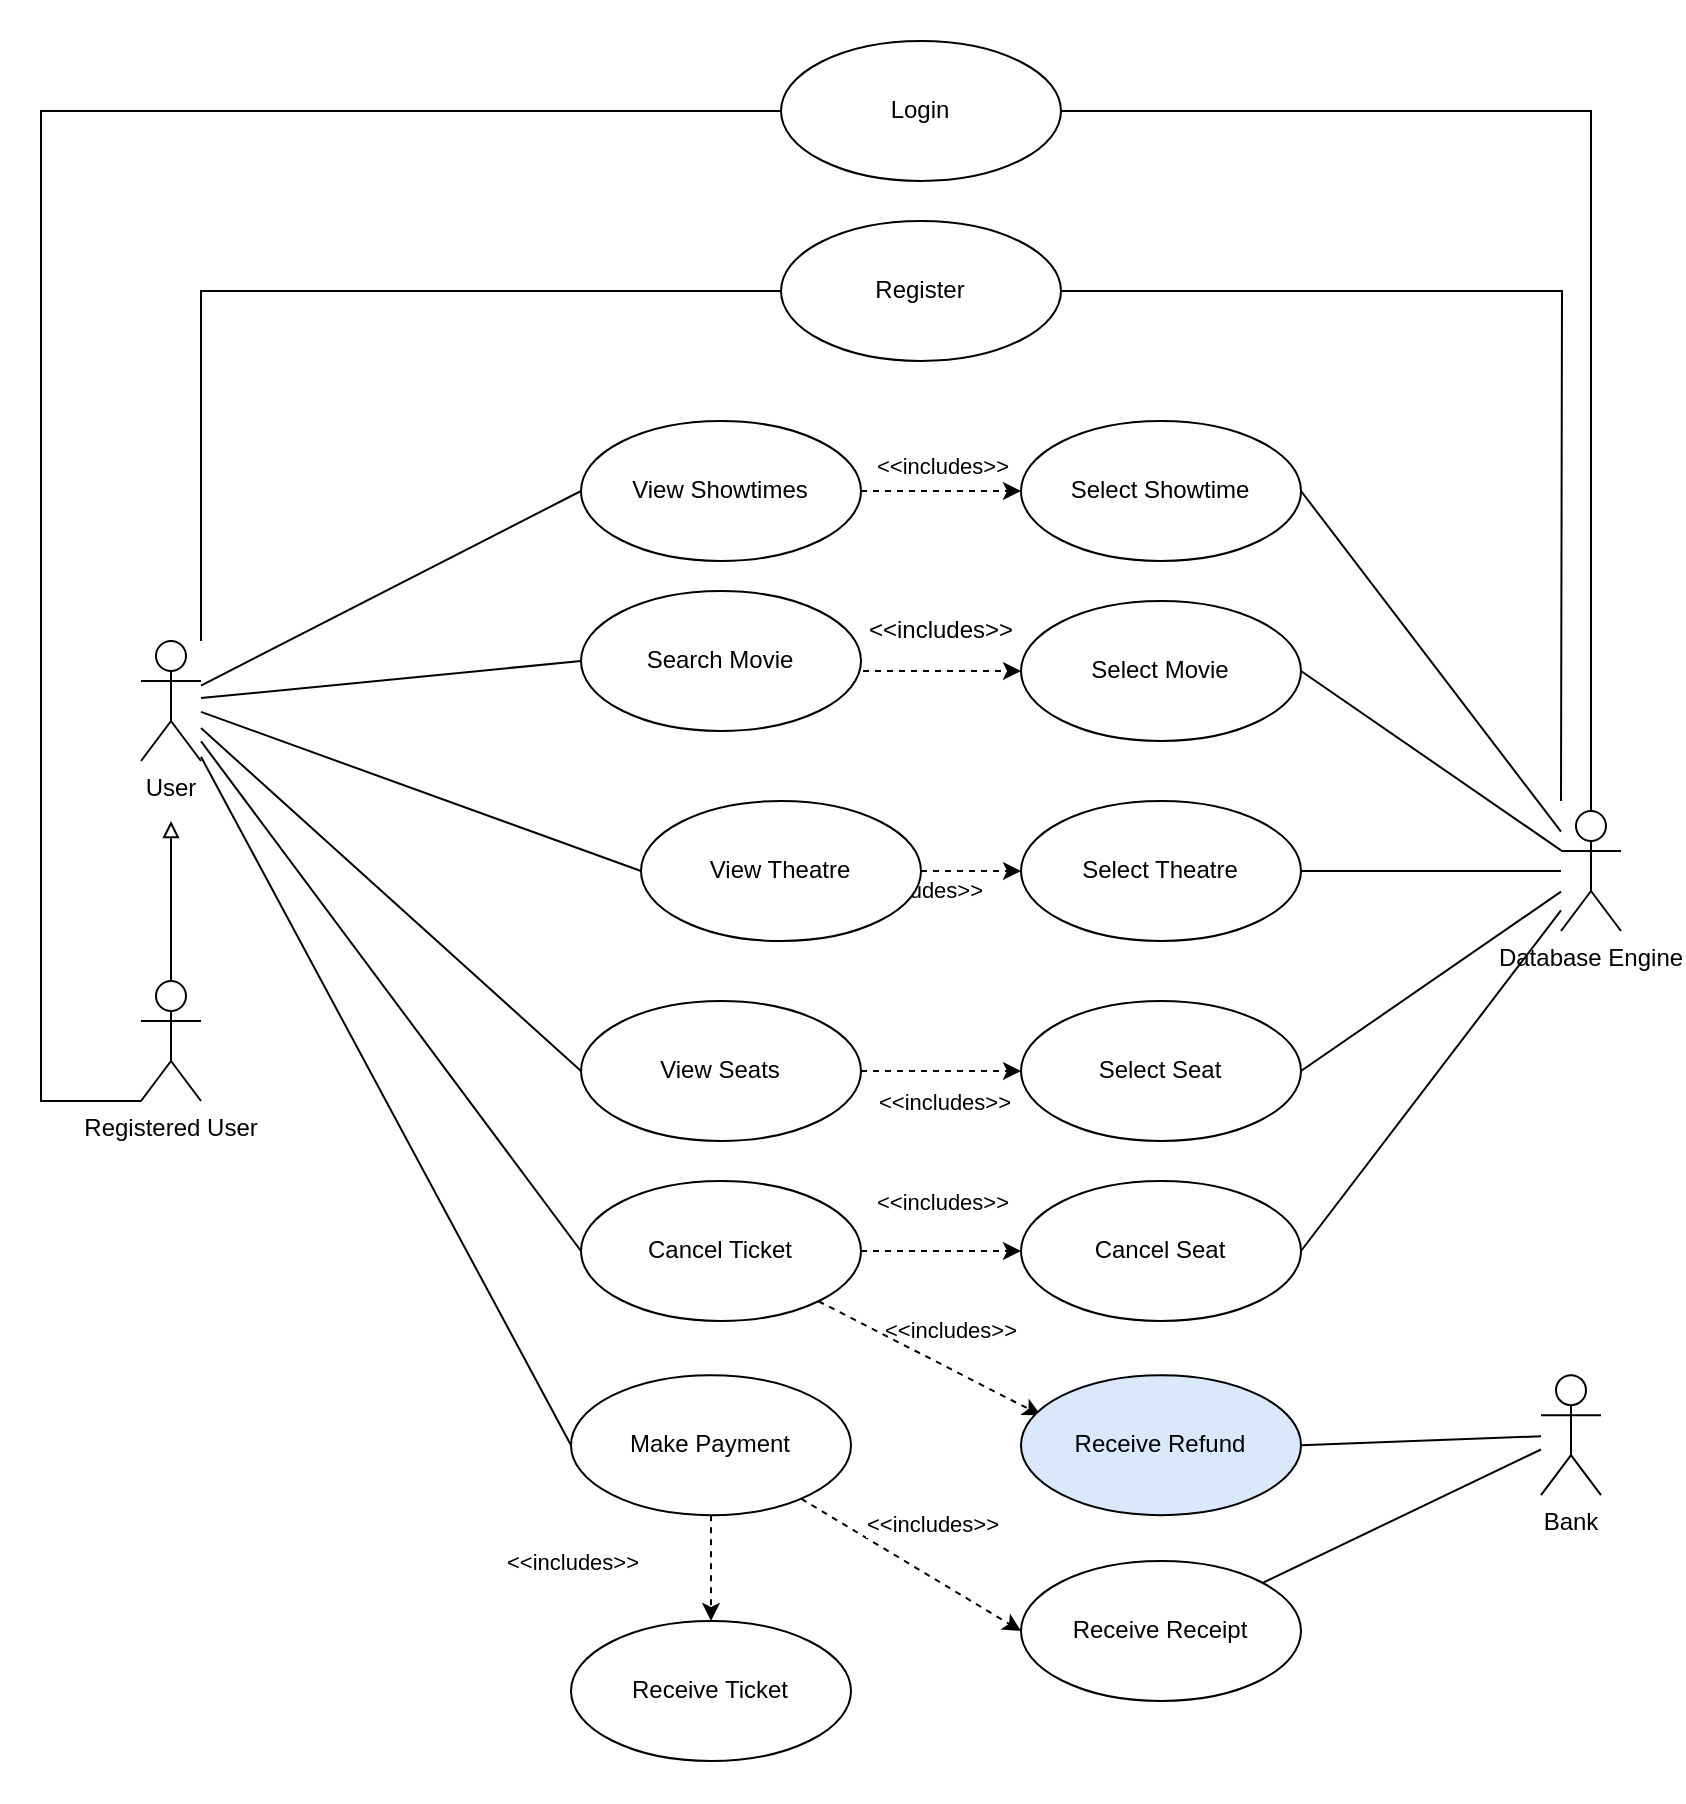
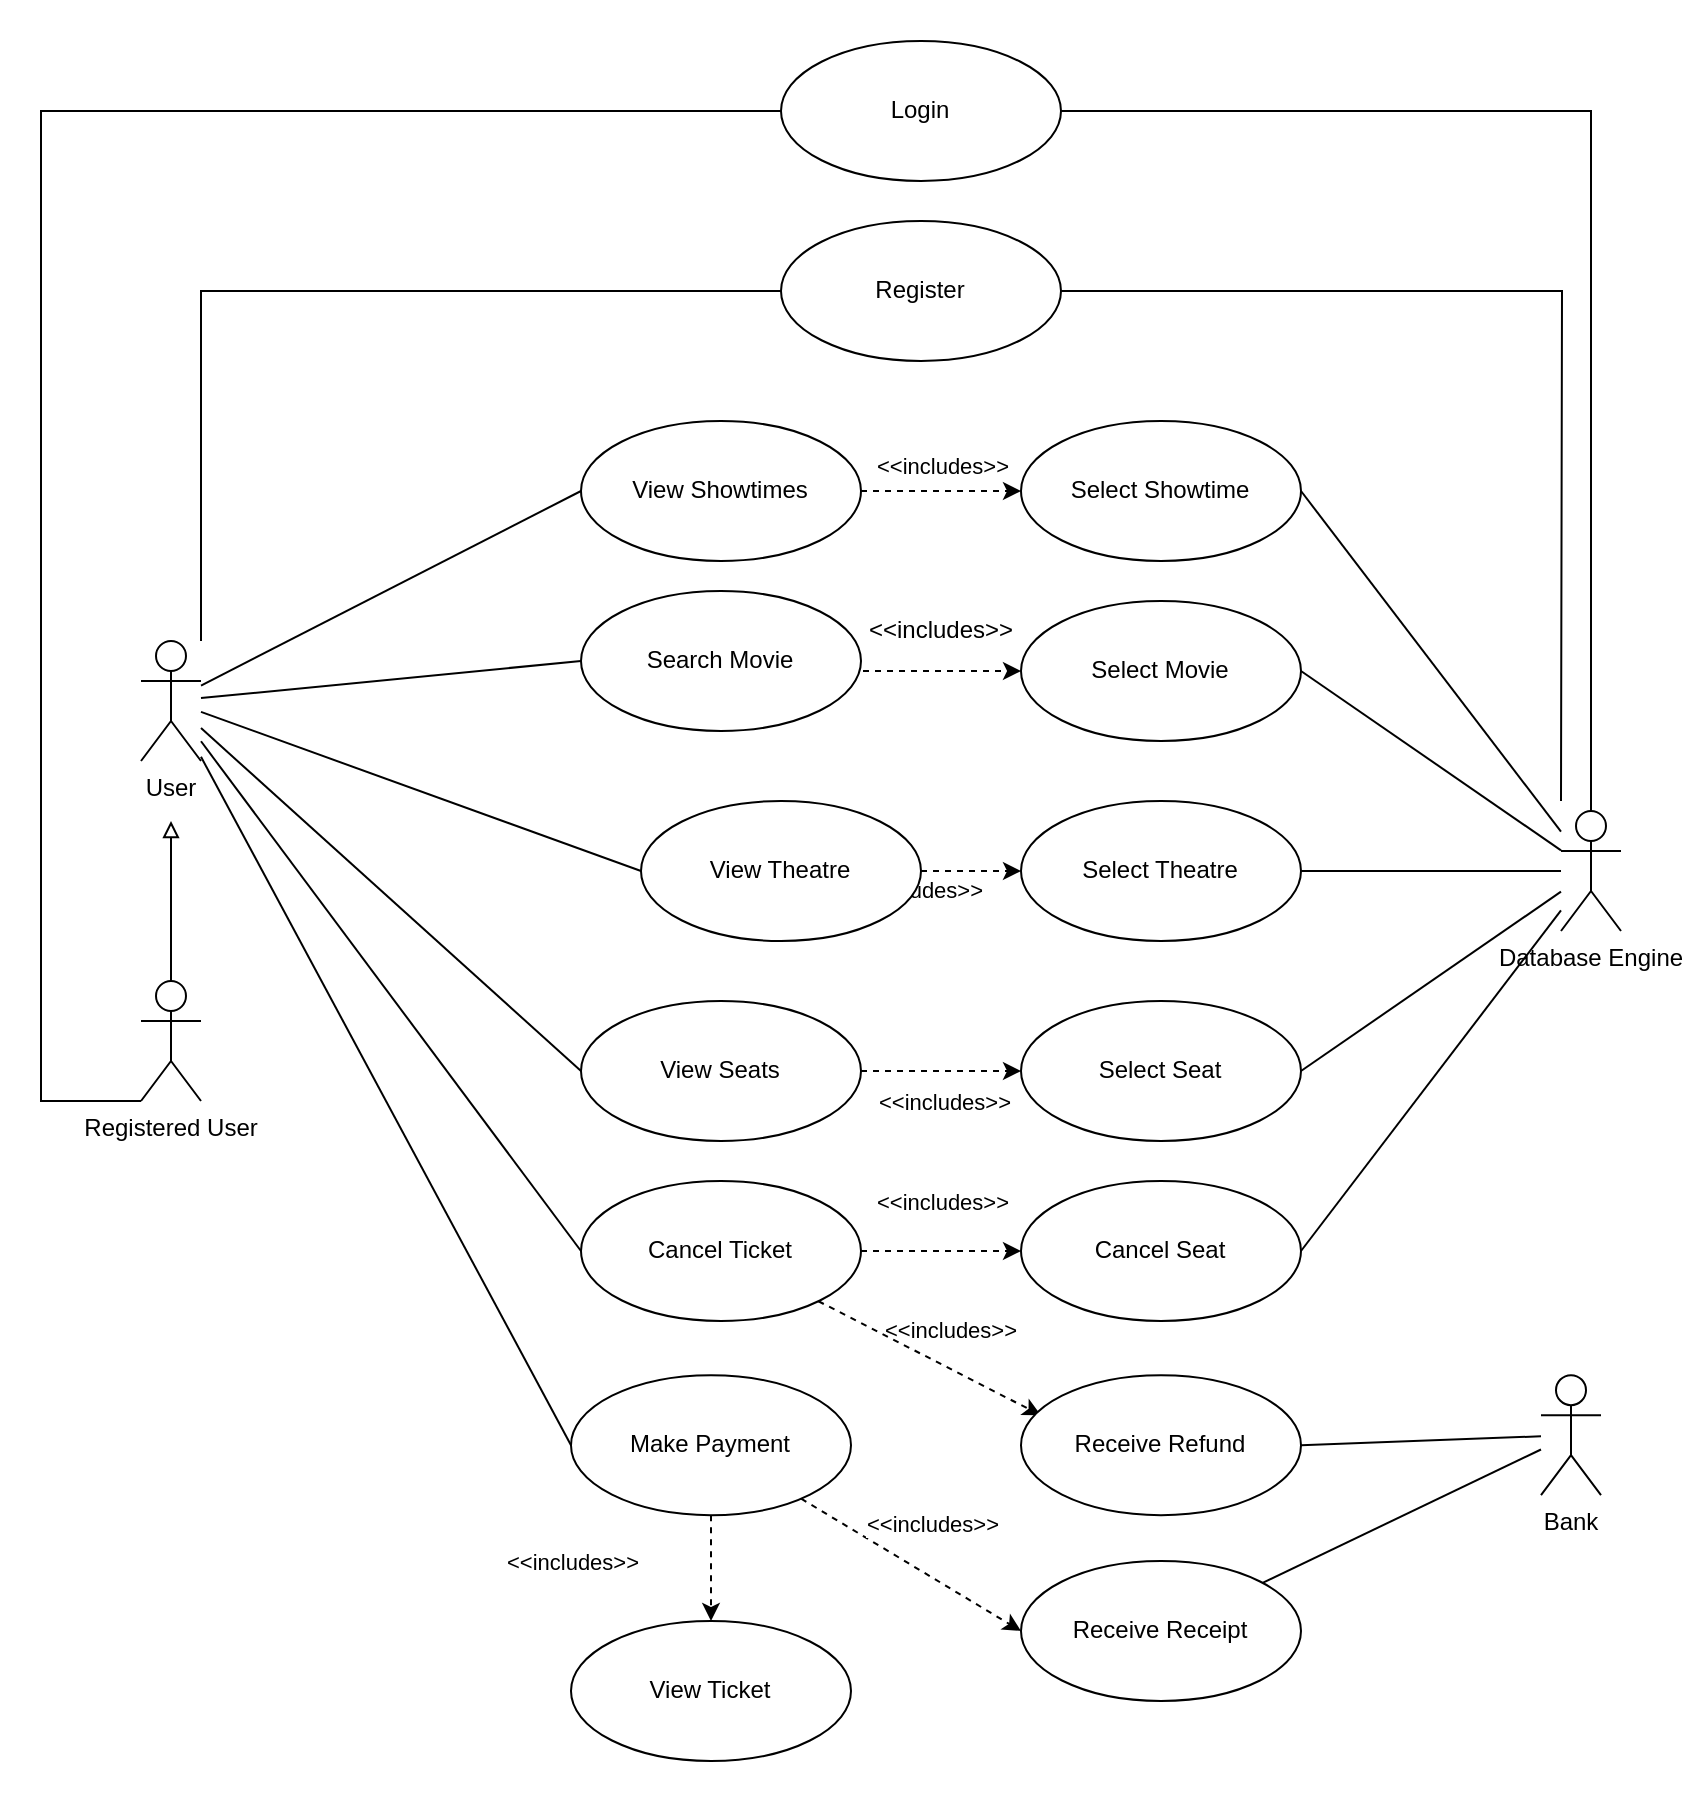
(1161, 1445) -> (1161, 1445)
(711, 1691) -> (711, 1691)
